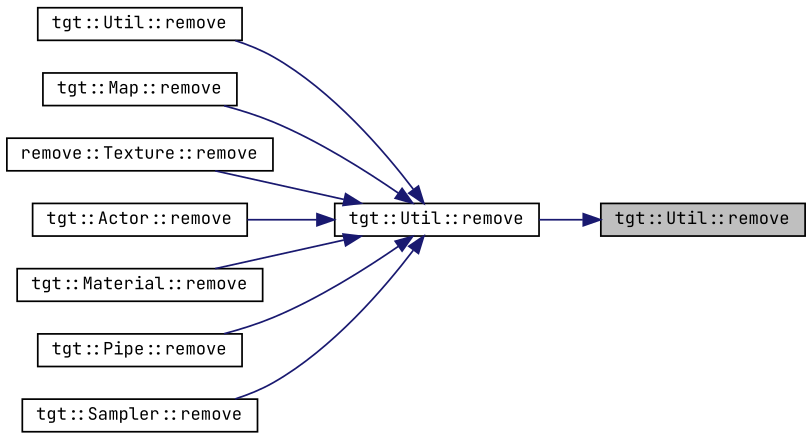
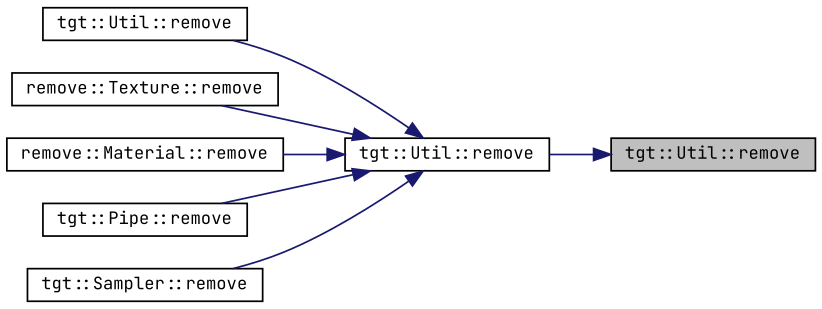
(140, 89) -> none
(140, 220) -> none
(140, 285) -> (145, 154)
